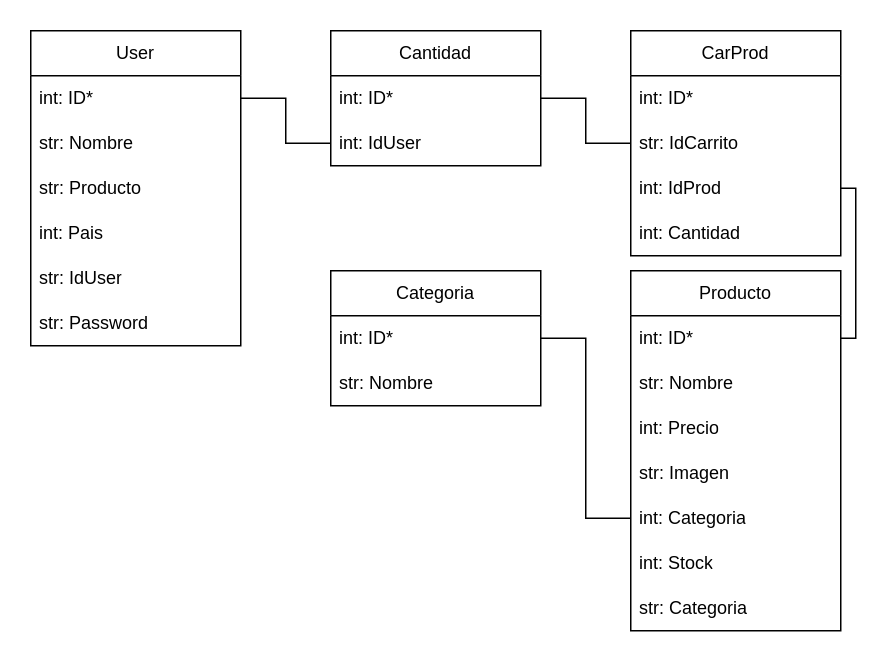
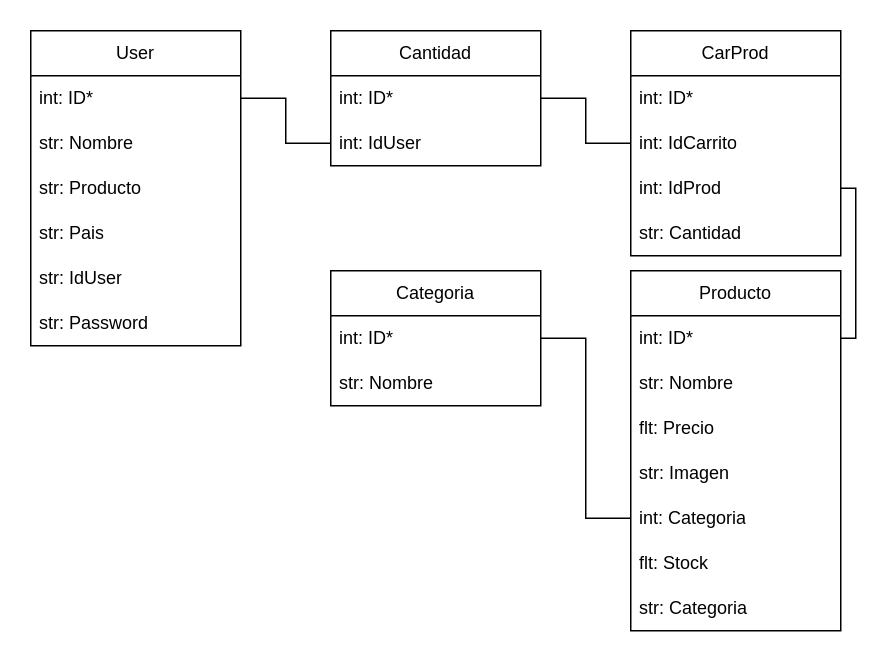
(706, 143) -> (703, 143)
(76, 233) -> (78, 233)
(696, 233) -> (698, 233)
(686, 428) -> (686, 428)
(683, 563) -> (683, 563)
